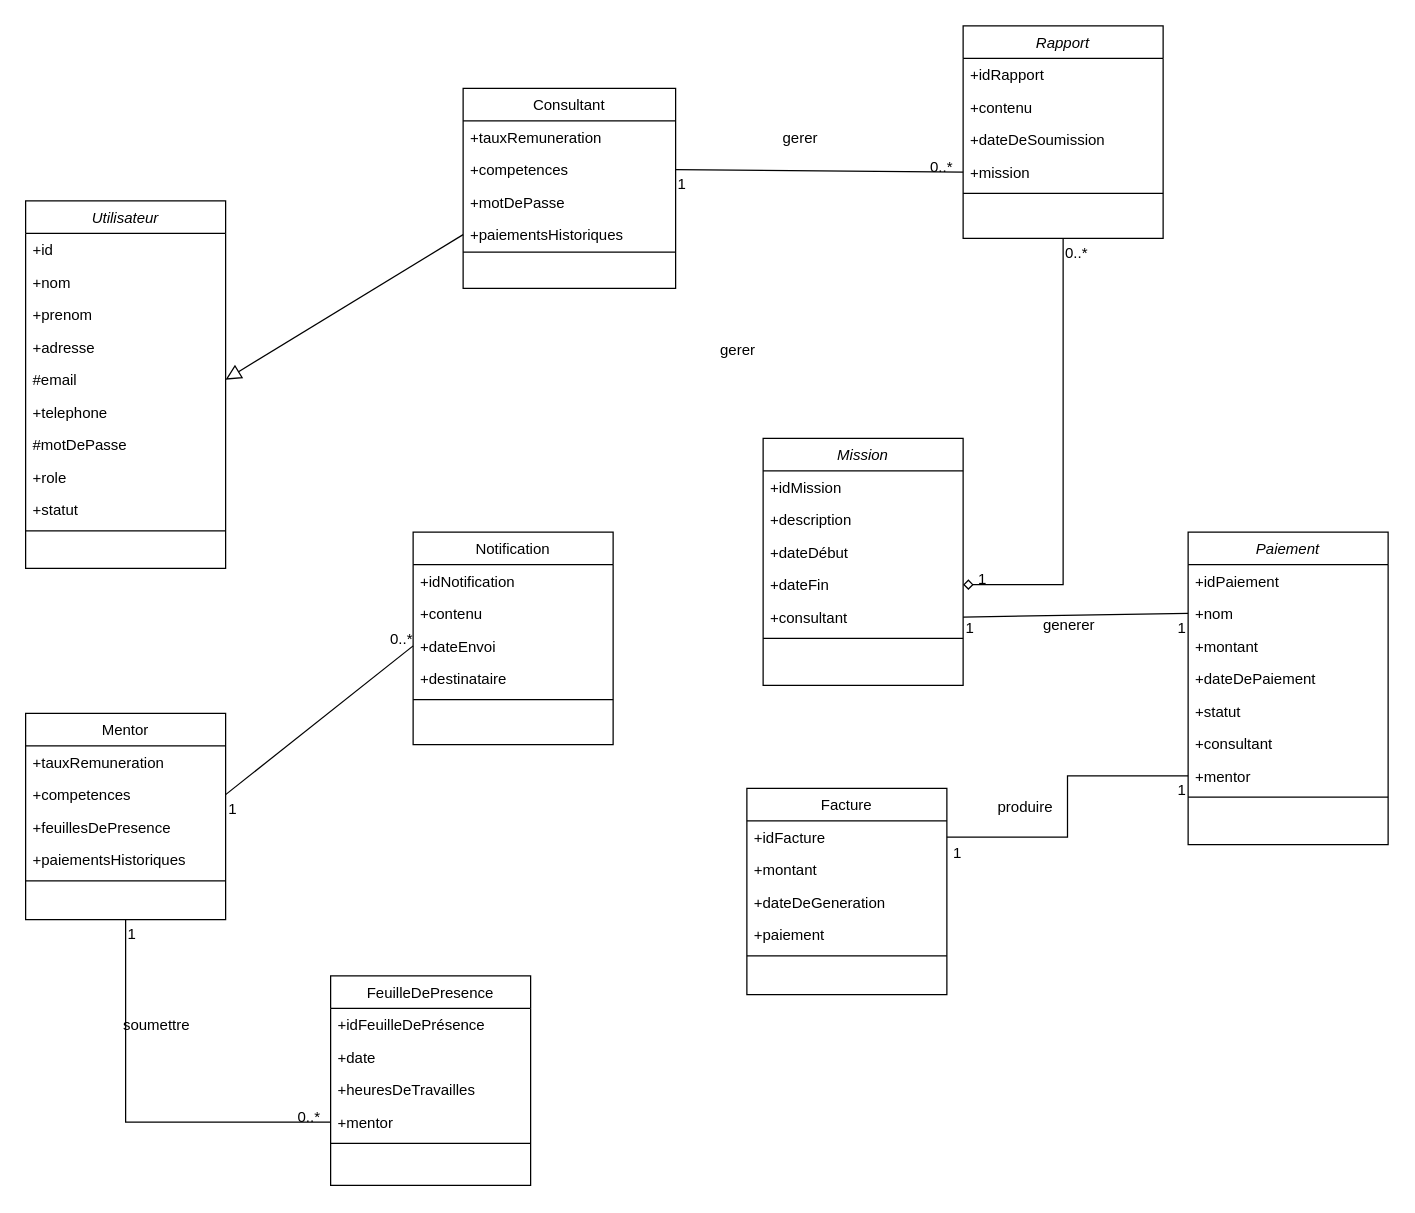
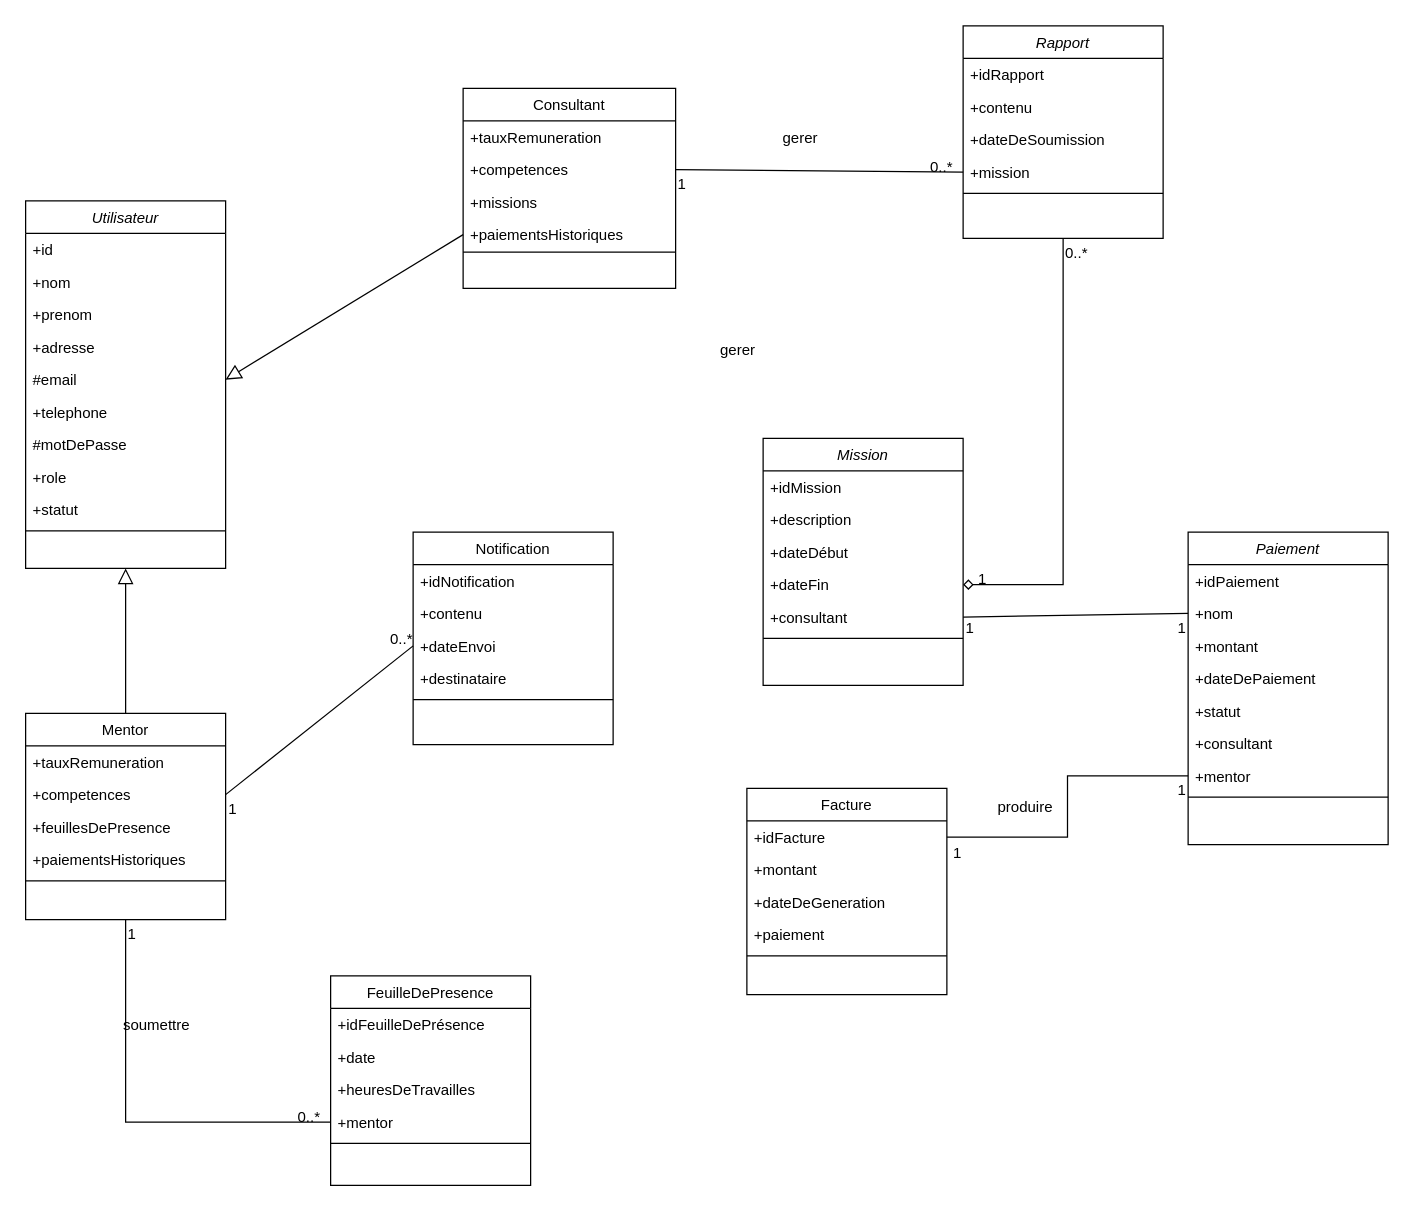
(516, 203) -> (504, 203)
(1069, 626) -> none
none -> (126, 649)
